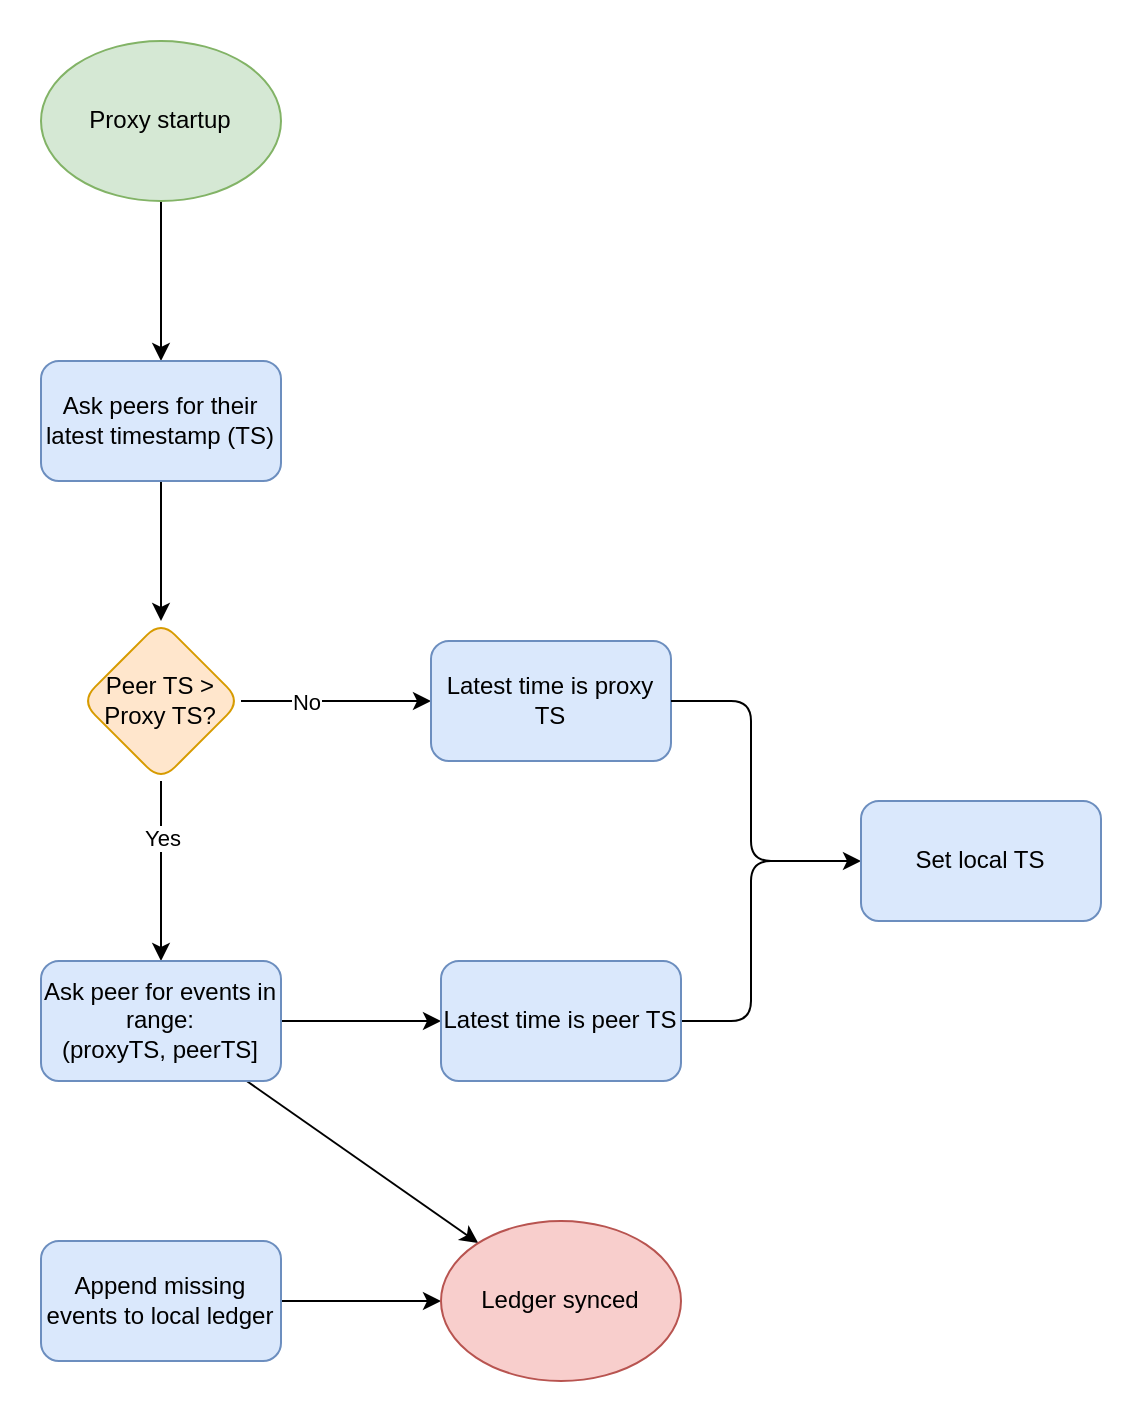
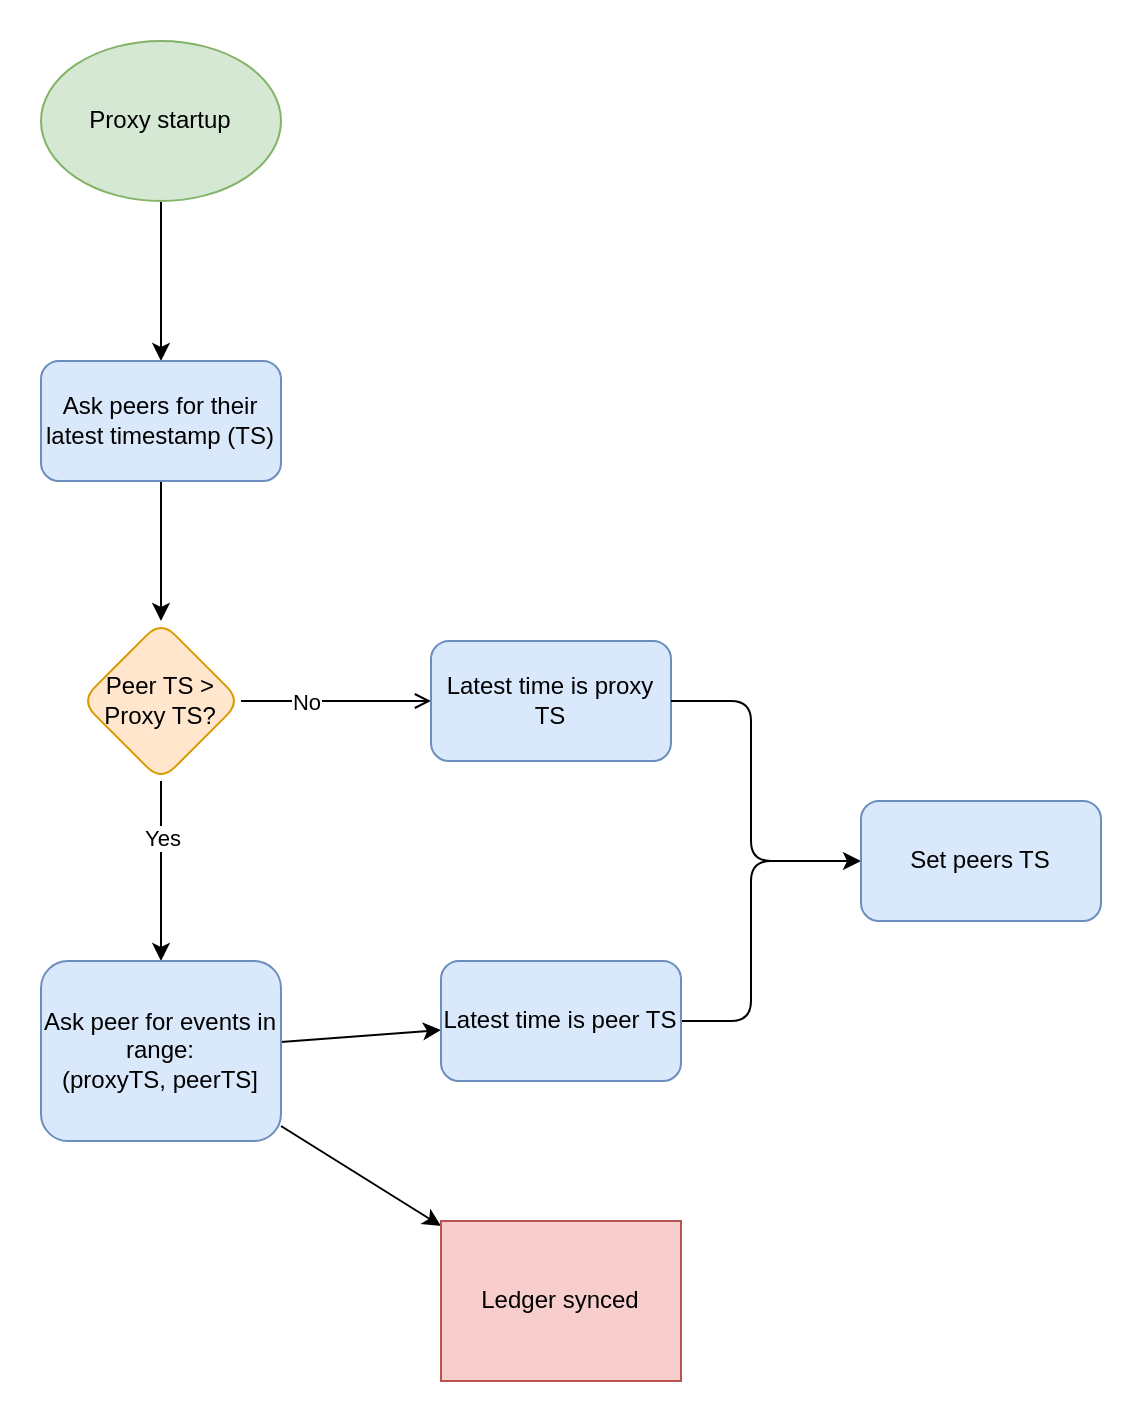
(416, 701) -> (418, 701)
(981, 861) -> (981, 861)
(161, 1021) -> (161, 1051)
(161, 1301) -> none
(354, 1301) -> none
(561, 1301) -> (561, 1301)
